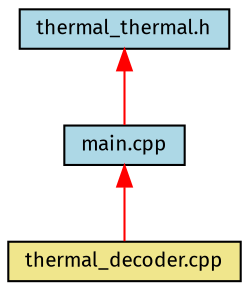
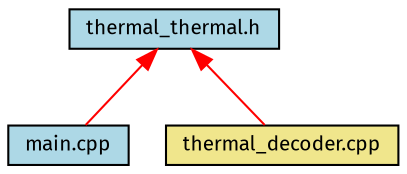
(125, 214) -> (236, 95)
